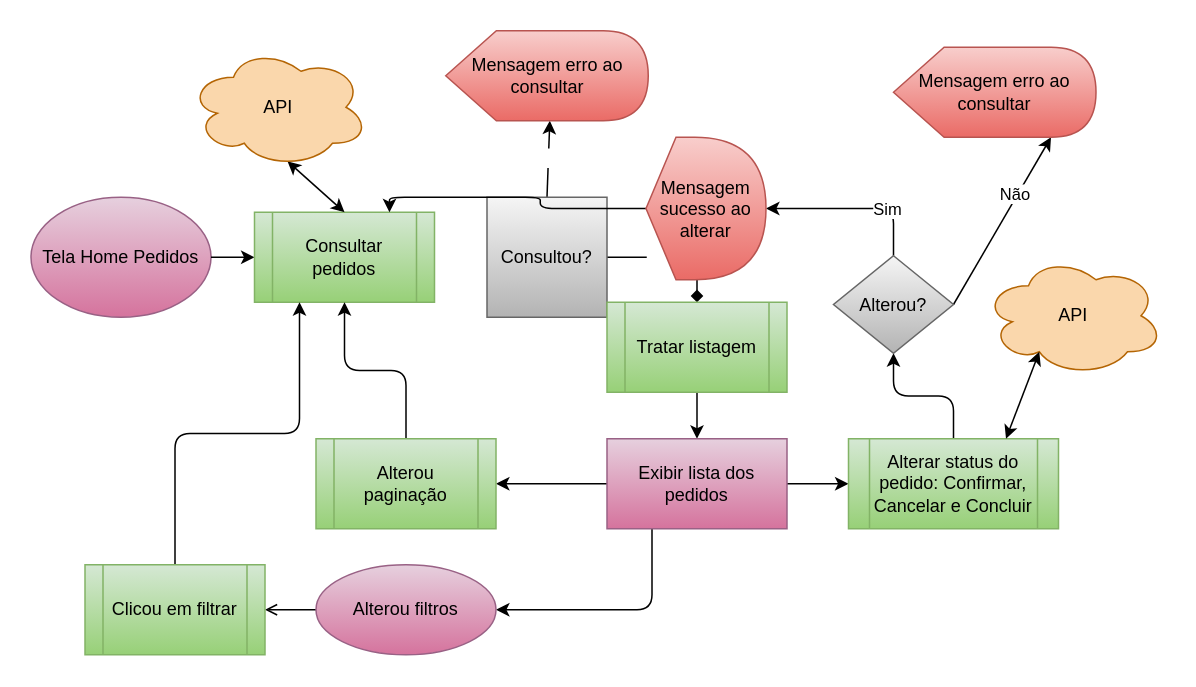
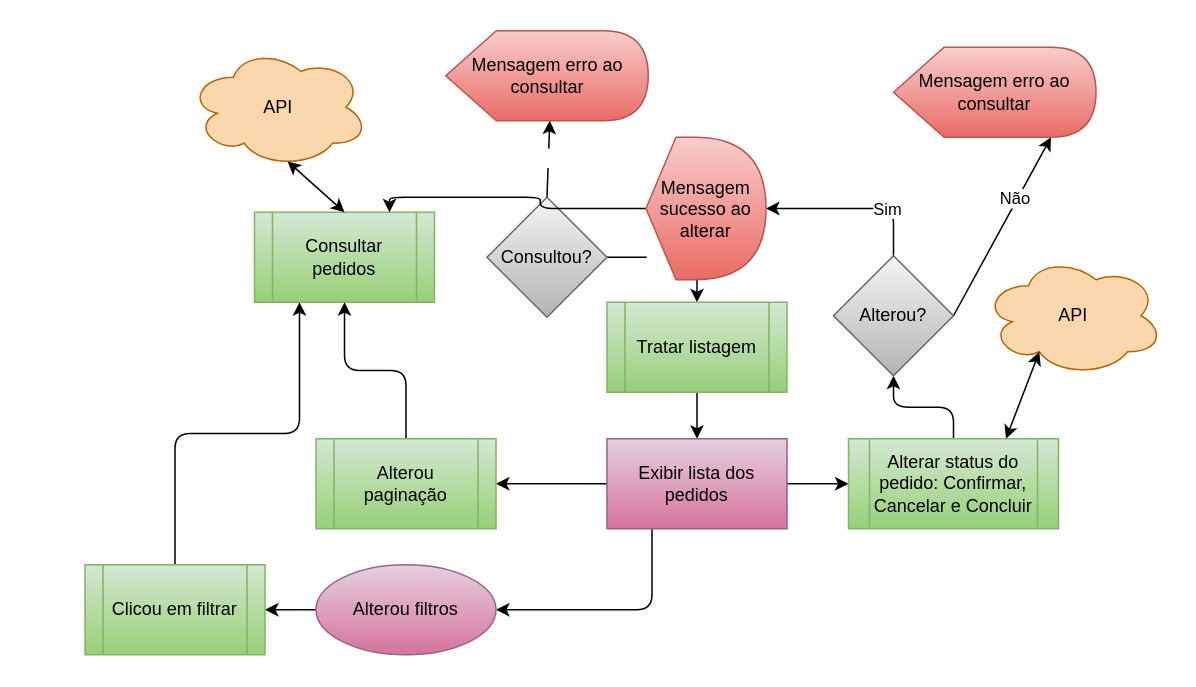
(121, 257) -> none
(227, 257) -> none
(547, 257) -> (547, 257)
(697, 290) -> (697, 291)
(893, 305) -> (893, 316)
(274, 610) -> (276, 610)
